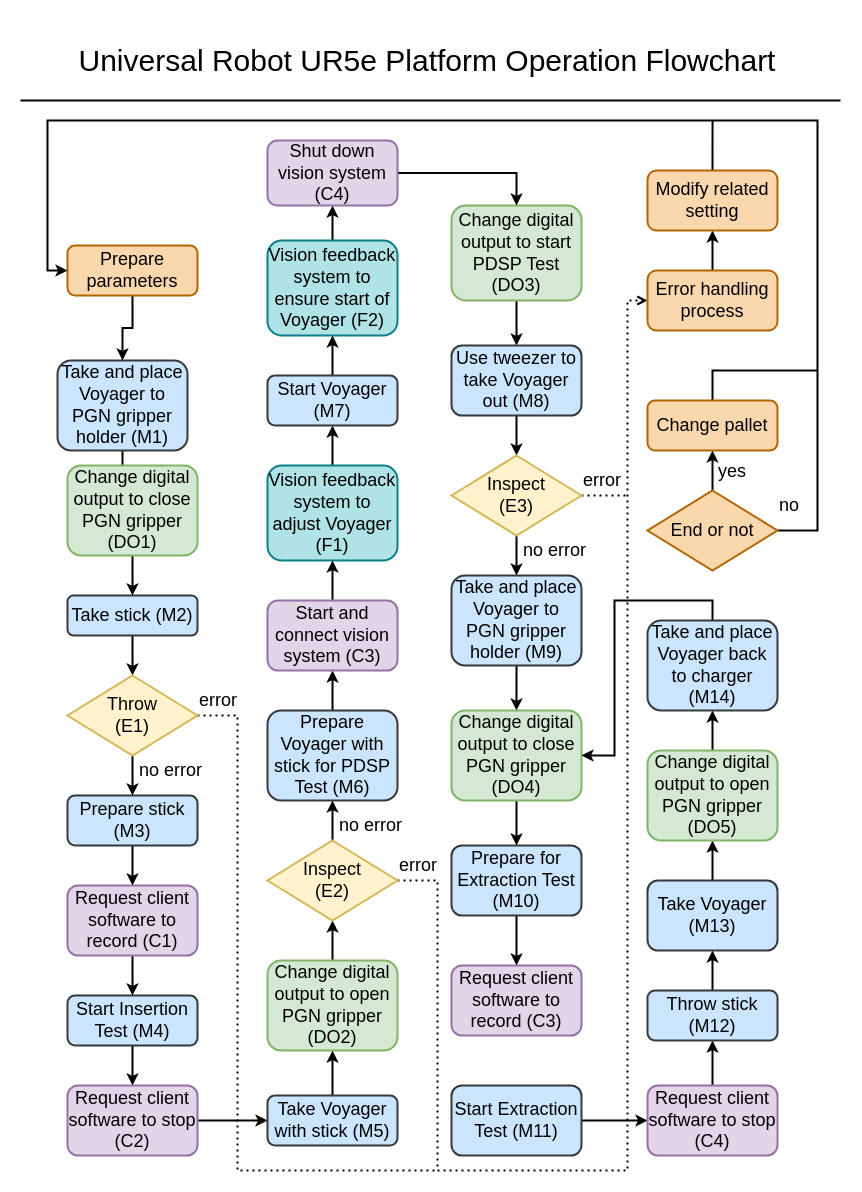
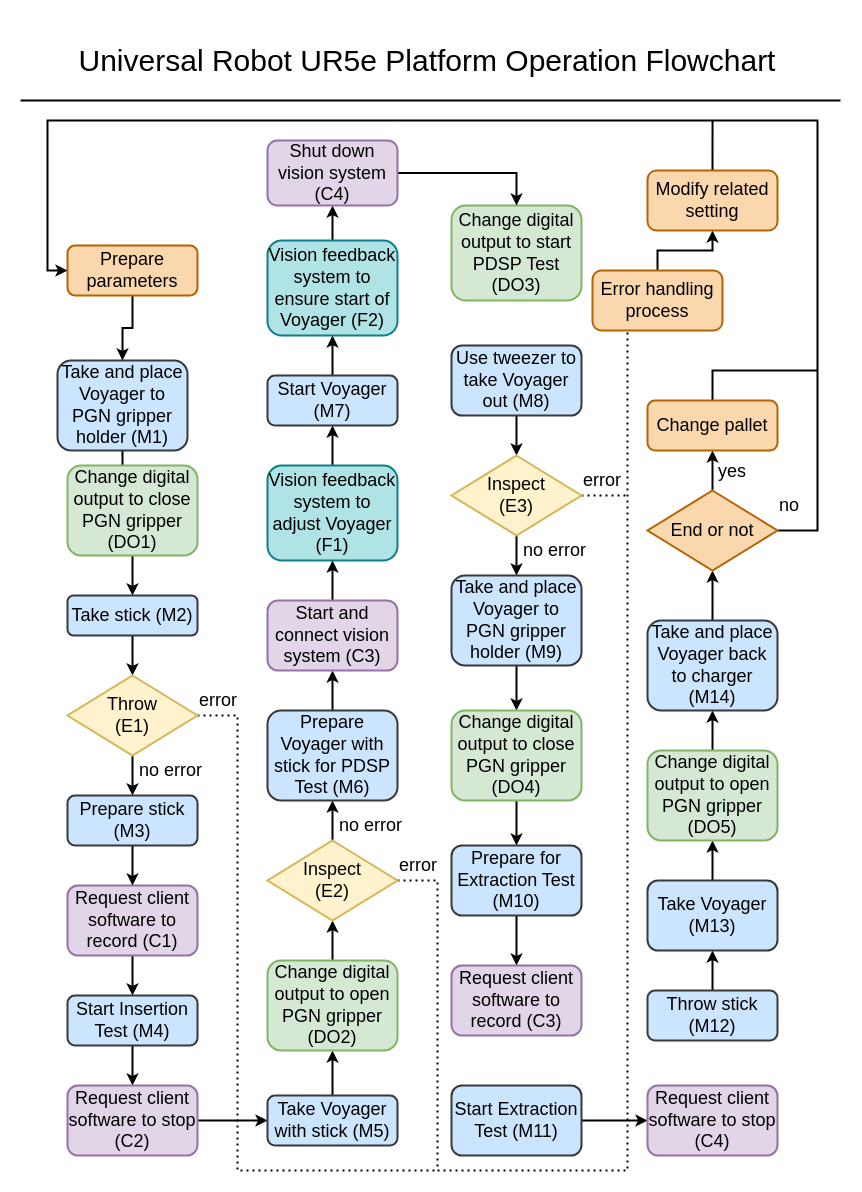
(713, 301) -> (658, 301)
(517, 319) -> none
(615, 640) -> (713, 591)
(713, 1067) -> none
